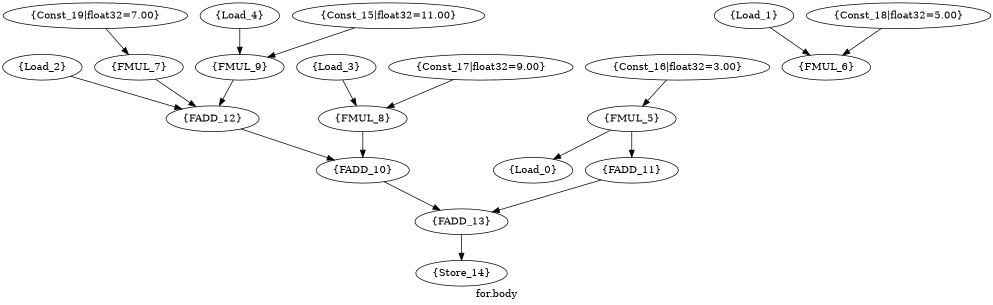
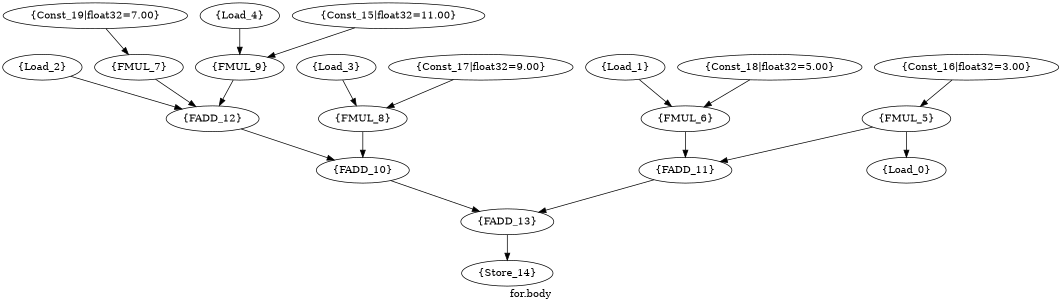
none -> (685, 141)
